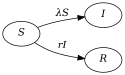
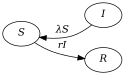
(57, 22) -> (70, 36)
